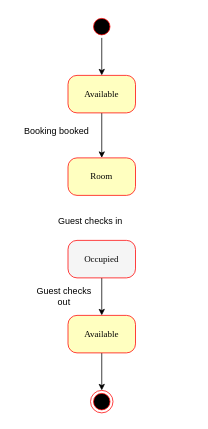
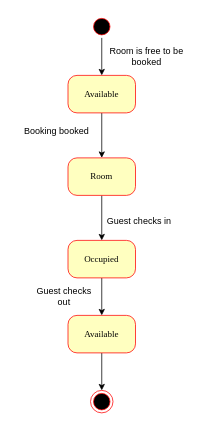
none -> (147, 57)
none -> (102, 215)
(90, 222) -> (139, 222)
(102, 259) -> (102, 259)
